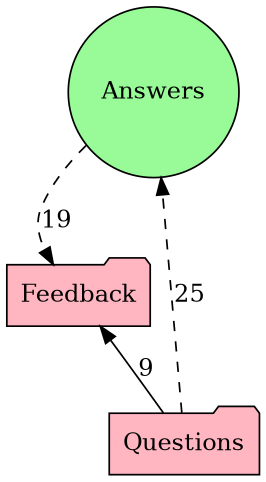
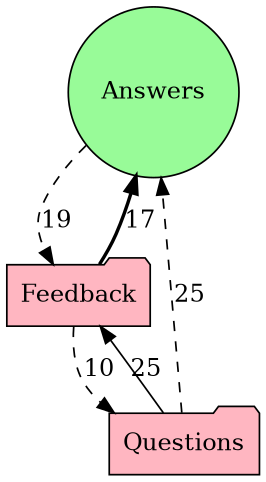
none -> (118, 230)
none -> (77, 368)
(147, 370) -> (147, 370)
